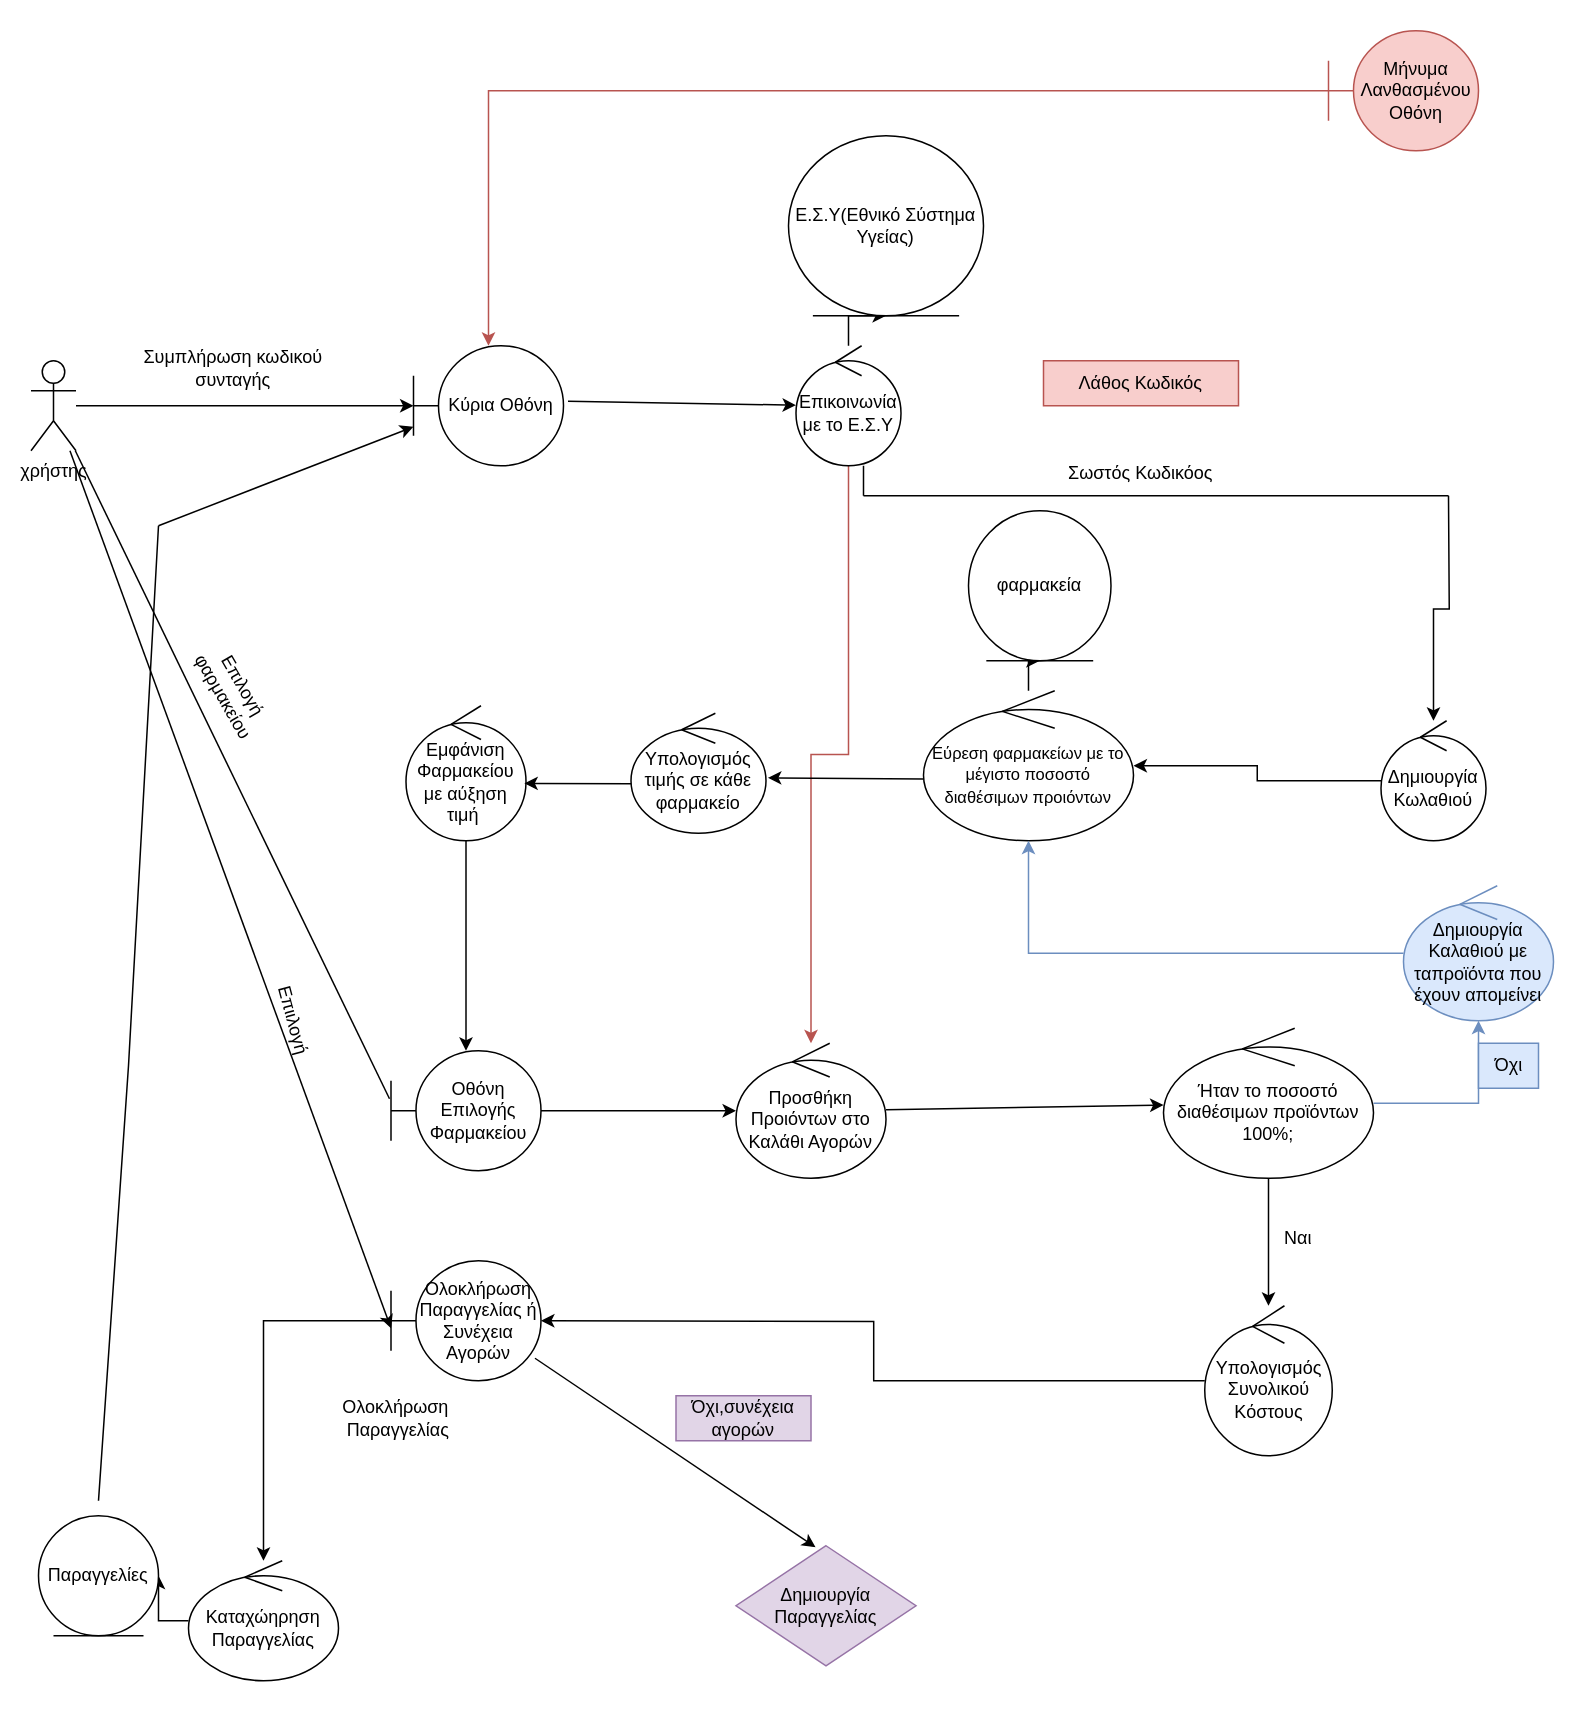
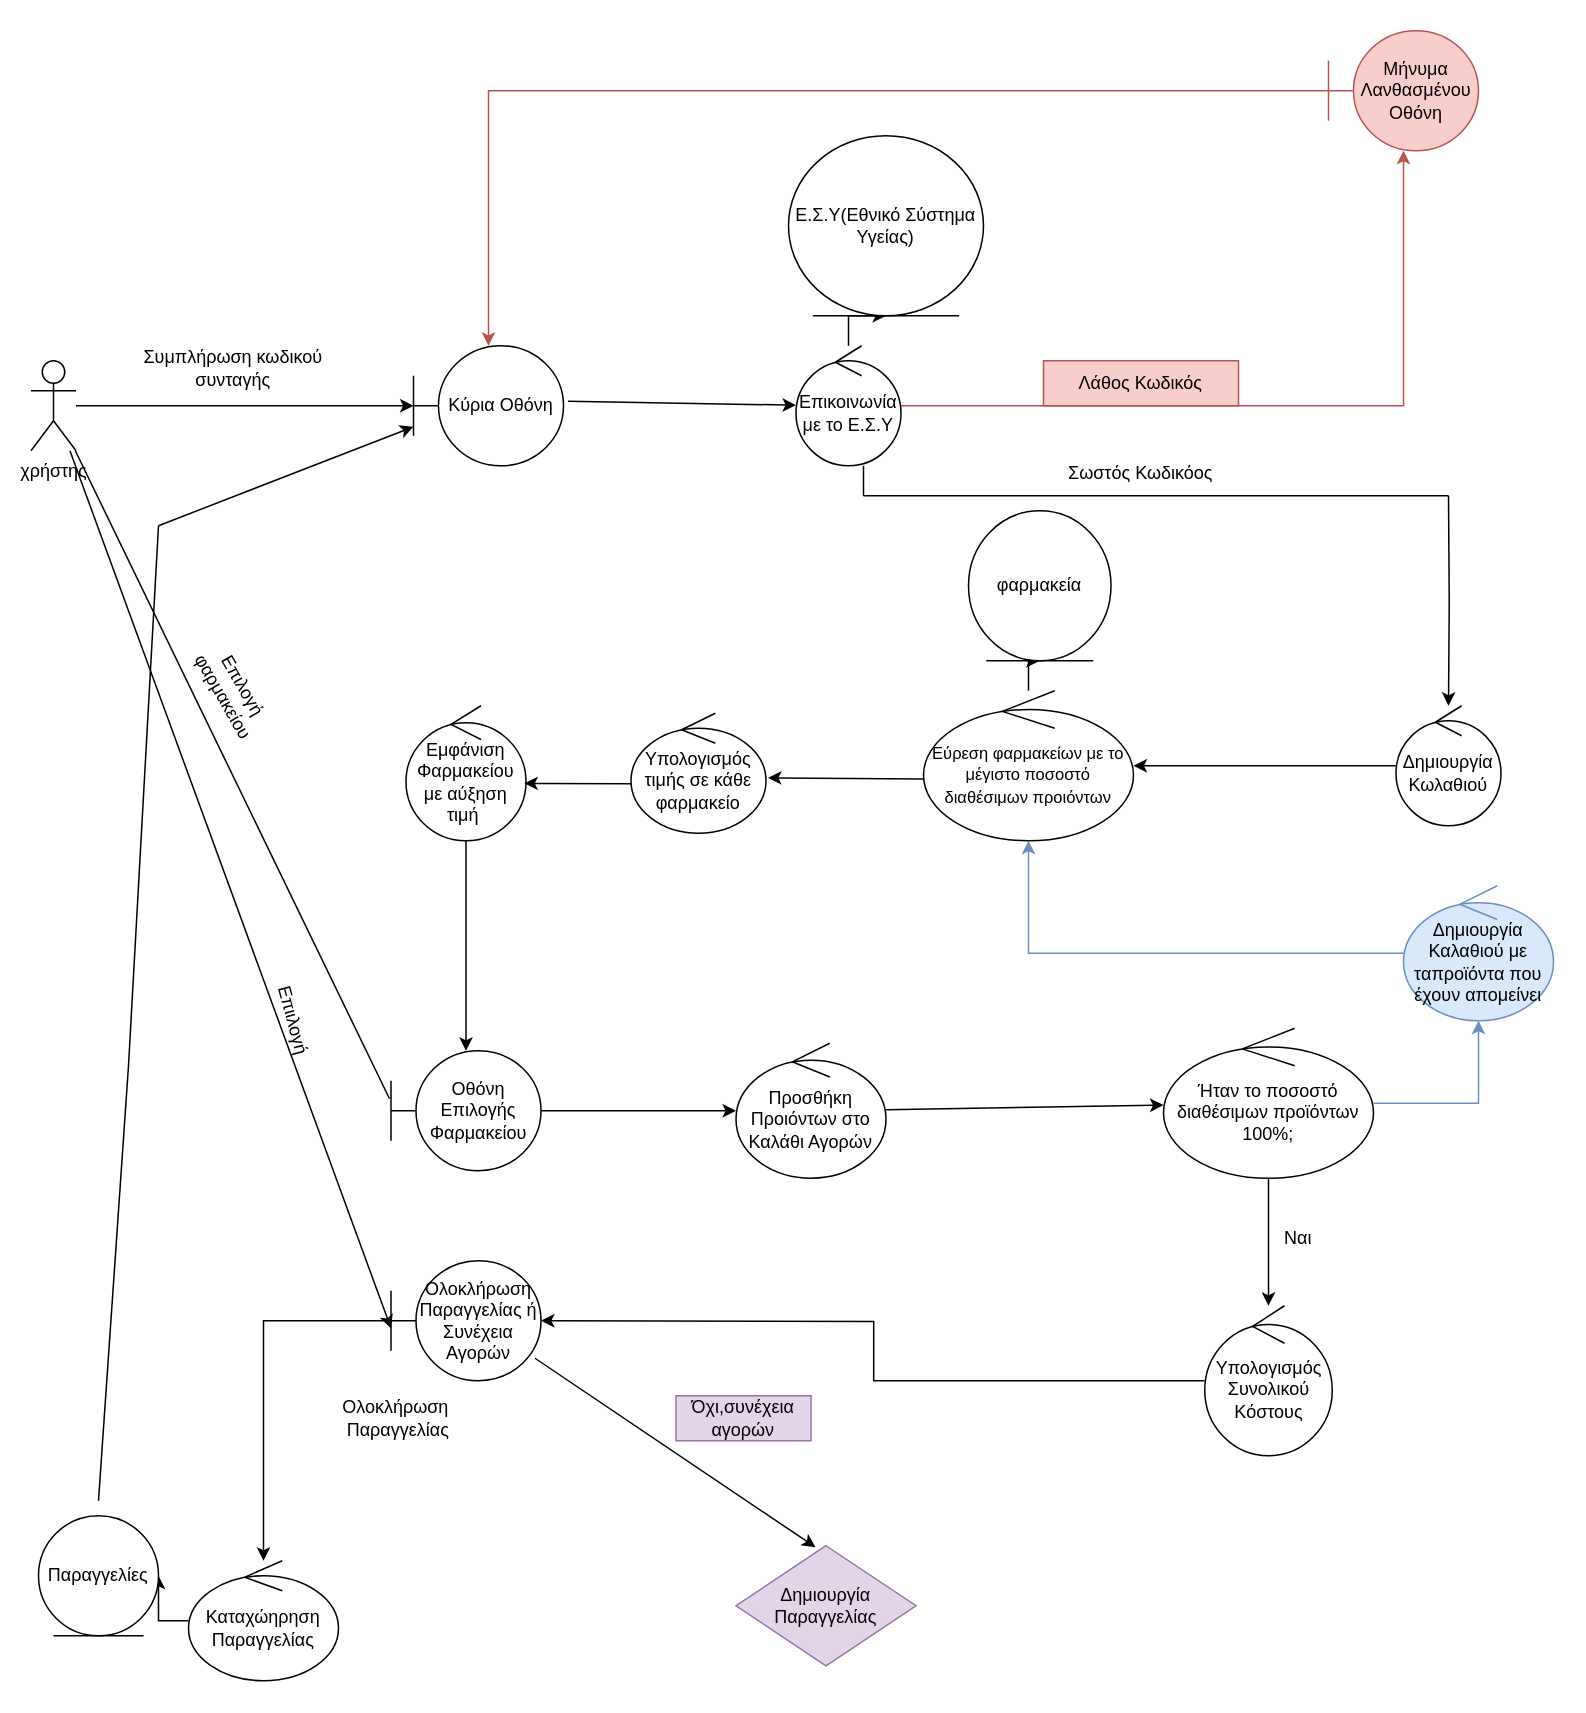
(834, 755) -> (1403, 367)
(1433, 781) -> (1448, 766)
(1508, 1066) -> none
